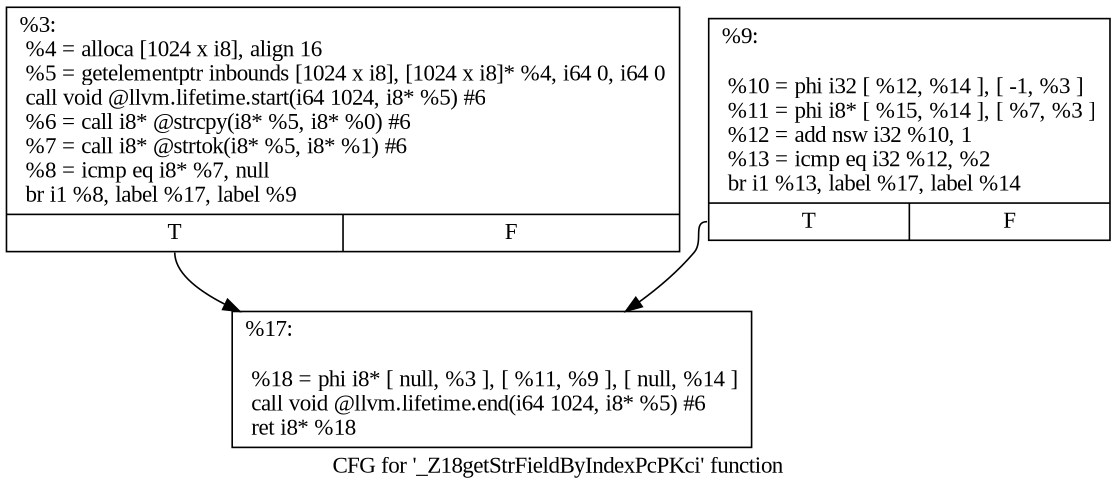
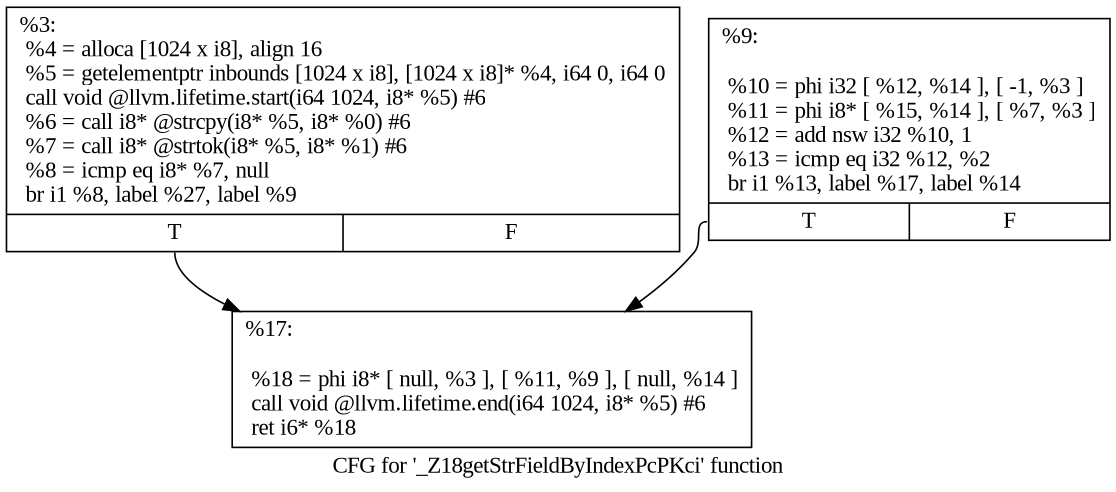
(159, 195) -> (159, 195)
(301, 428) -> (301, 428)
